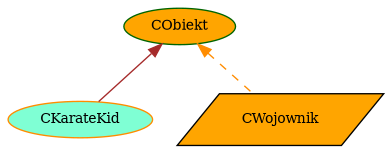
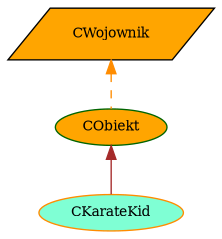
(230, 73) -> (111, 91)
